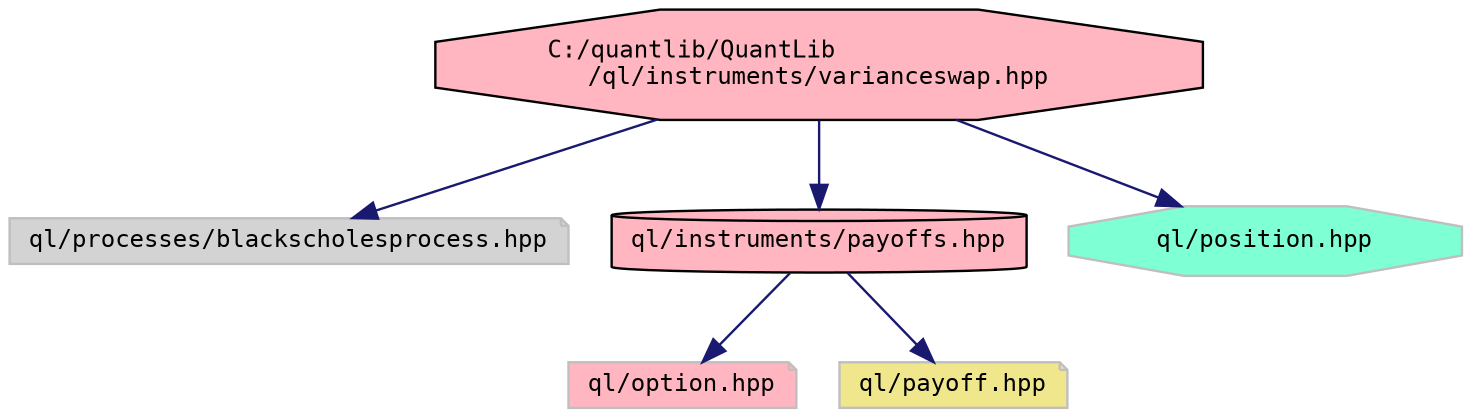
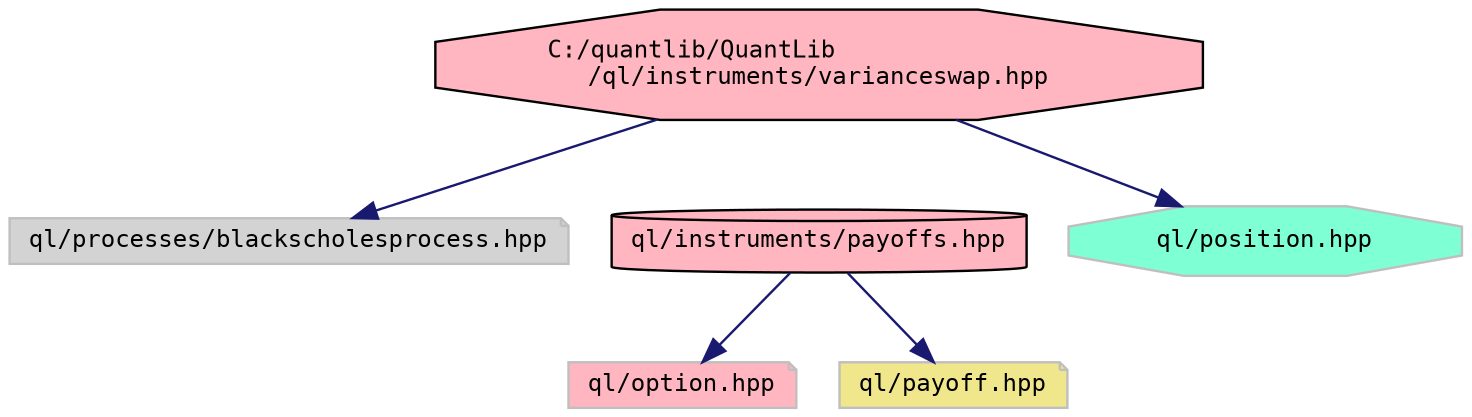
(819, 153) -> none
